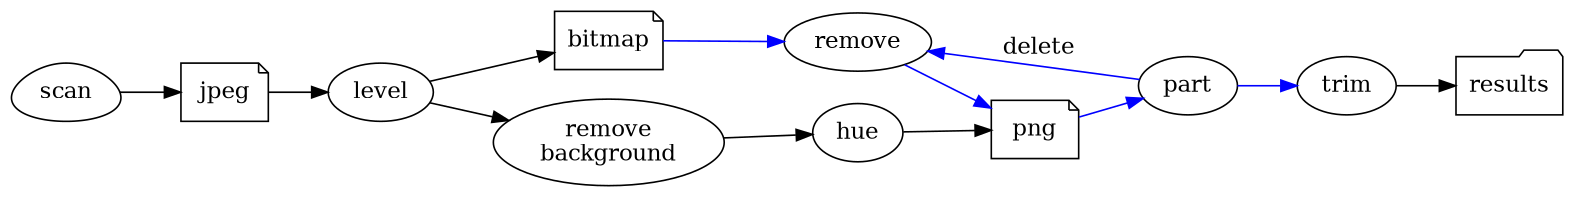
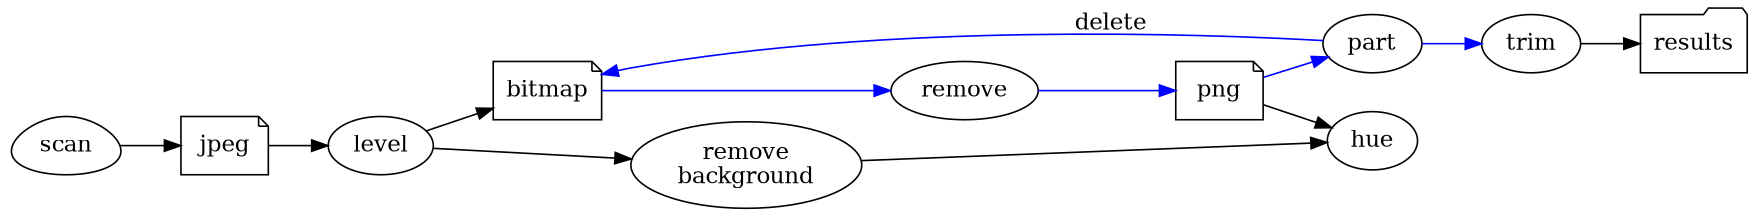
(1042, 66) -> (970, 36)
(939, 131) -> (1290, 114)
